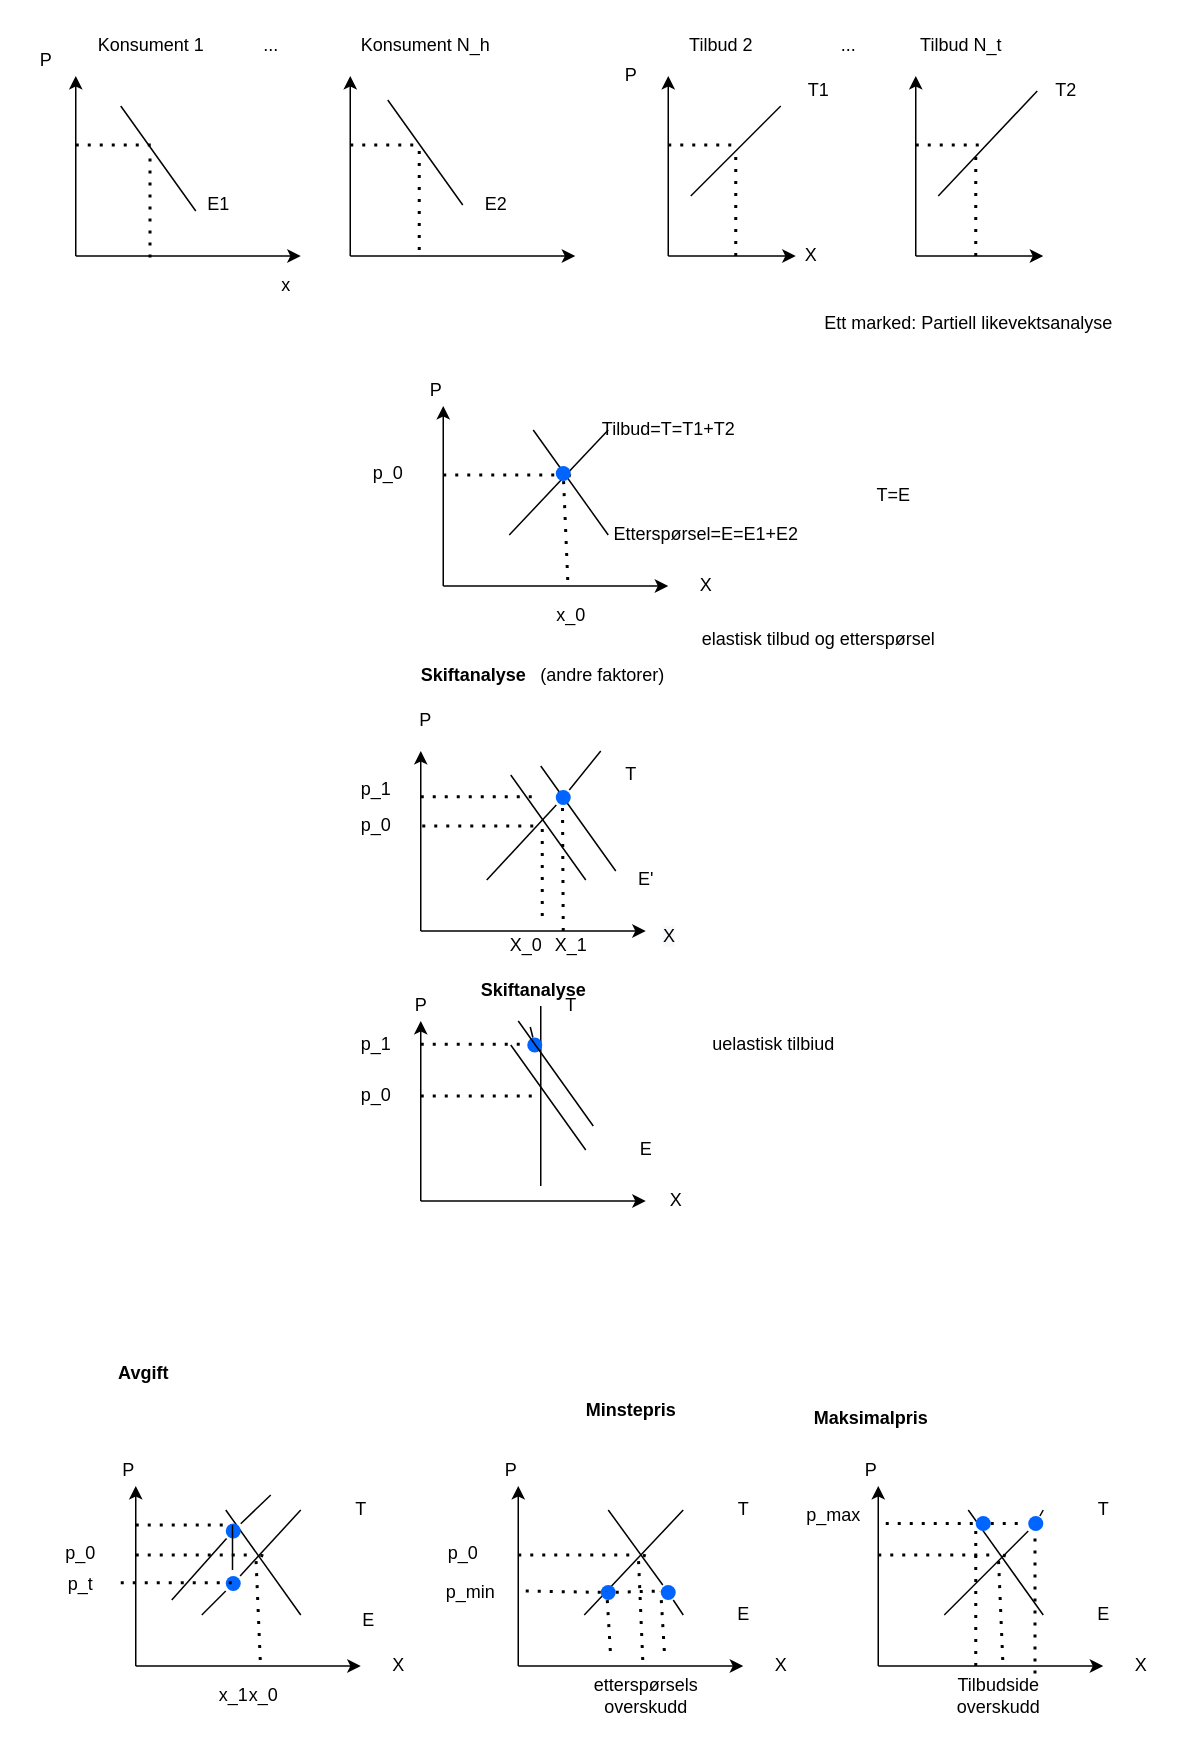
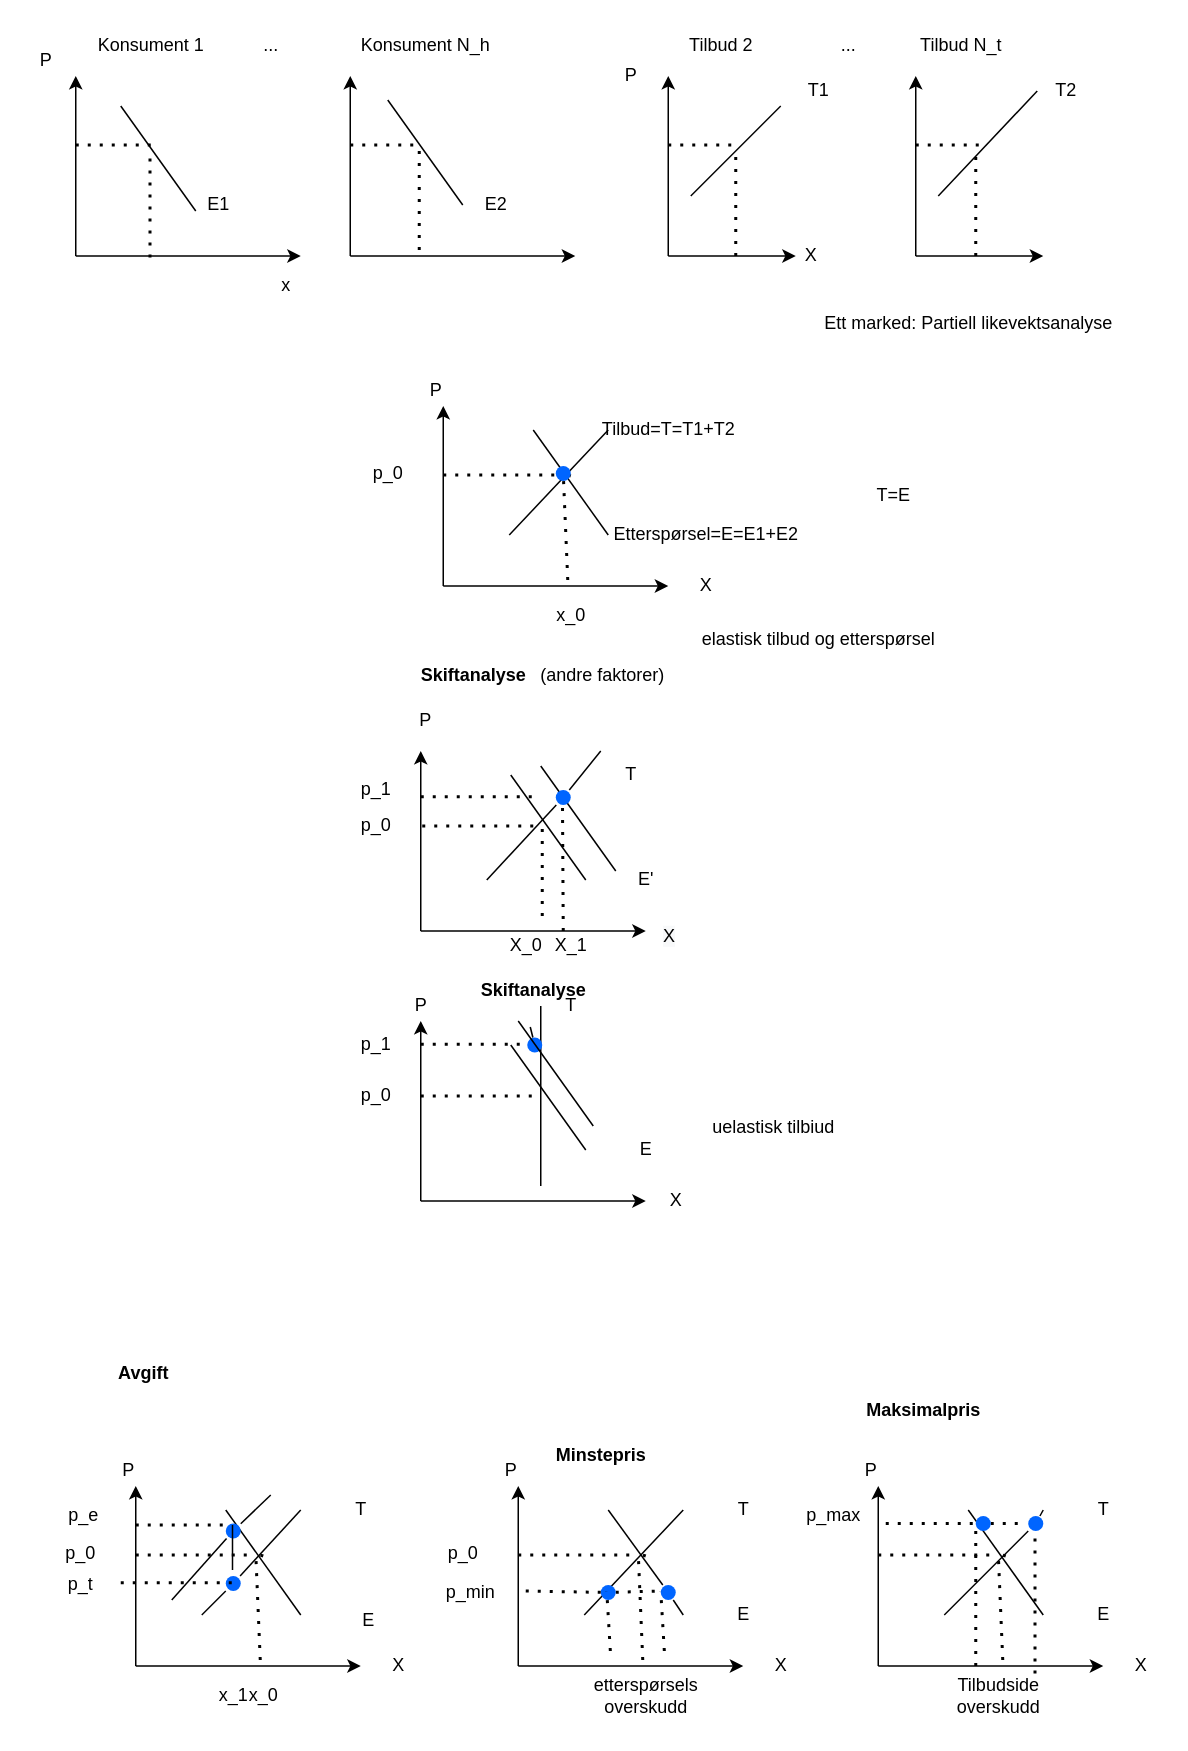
(773, 1045) -> (773, 1127)
(631, 1411) -> (601, 1456)
(871, 1418) -> (923, 1411)
none -> (83, 1516)
